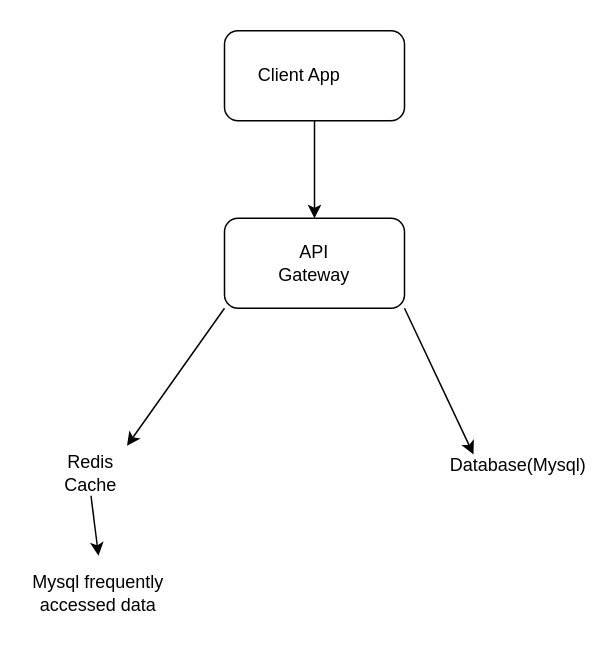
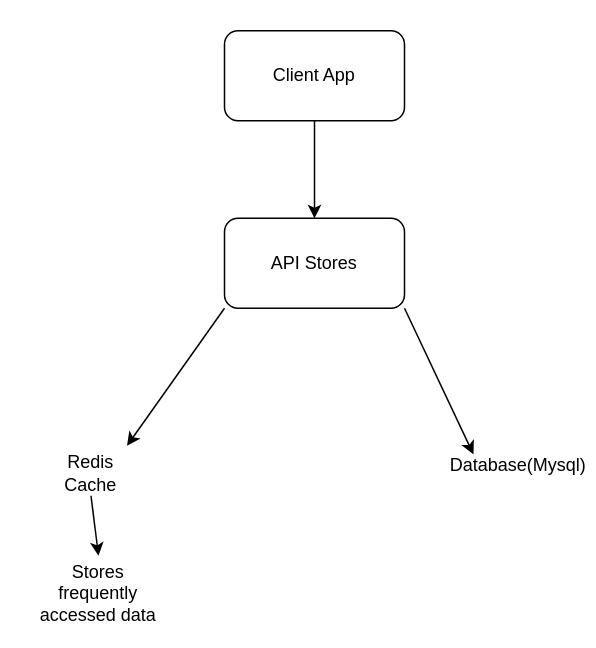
(299, 76) -> (314, 76)
(314, 263) -> (314, 263)
(98, 593) -> (98, 593)
